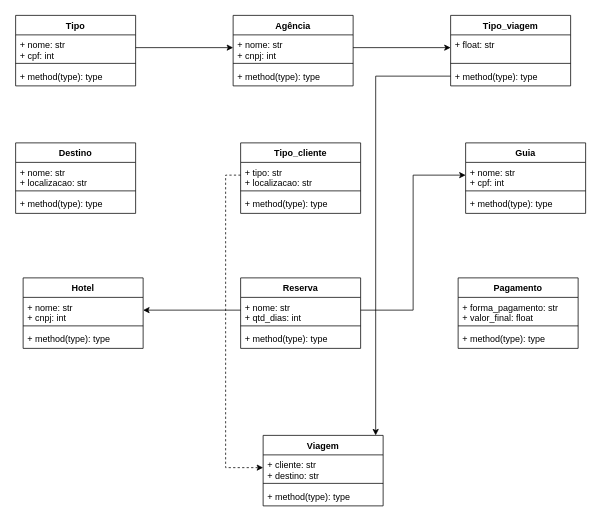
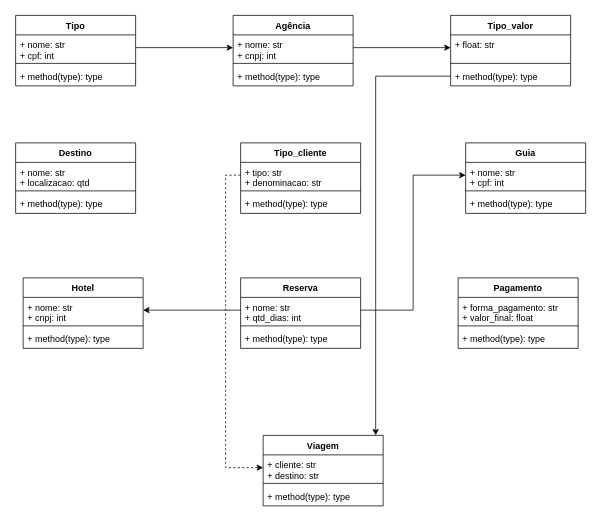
(510, 26) -> (510, 26)
(44, 173) -> (44, 173)
(268, 173) -> (268, 173)
